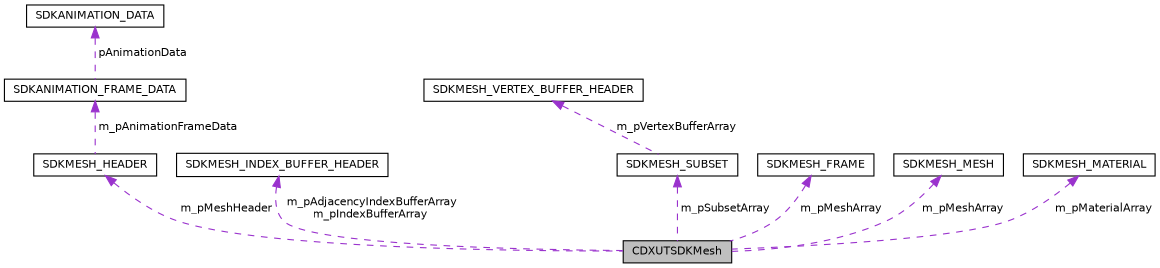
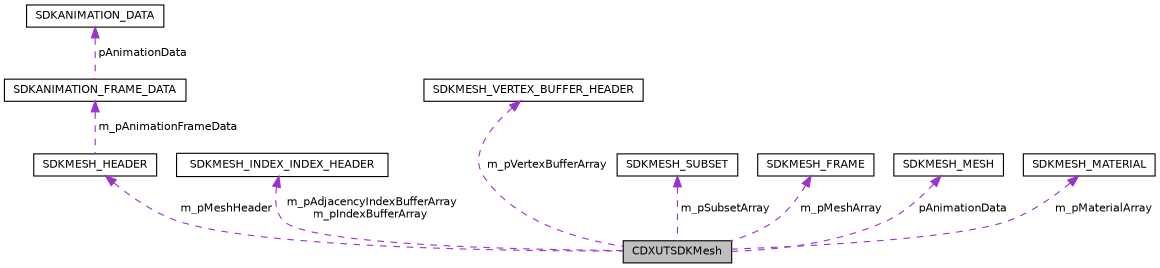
(611, 130) -> (511, 205)
(282, 165) -> (282, 165)
(961, 209) -> (961, 209)
